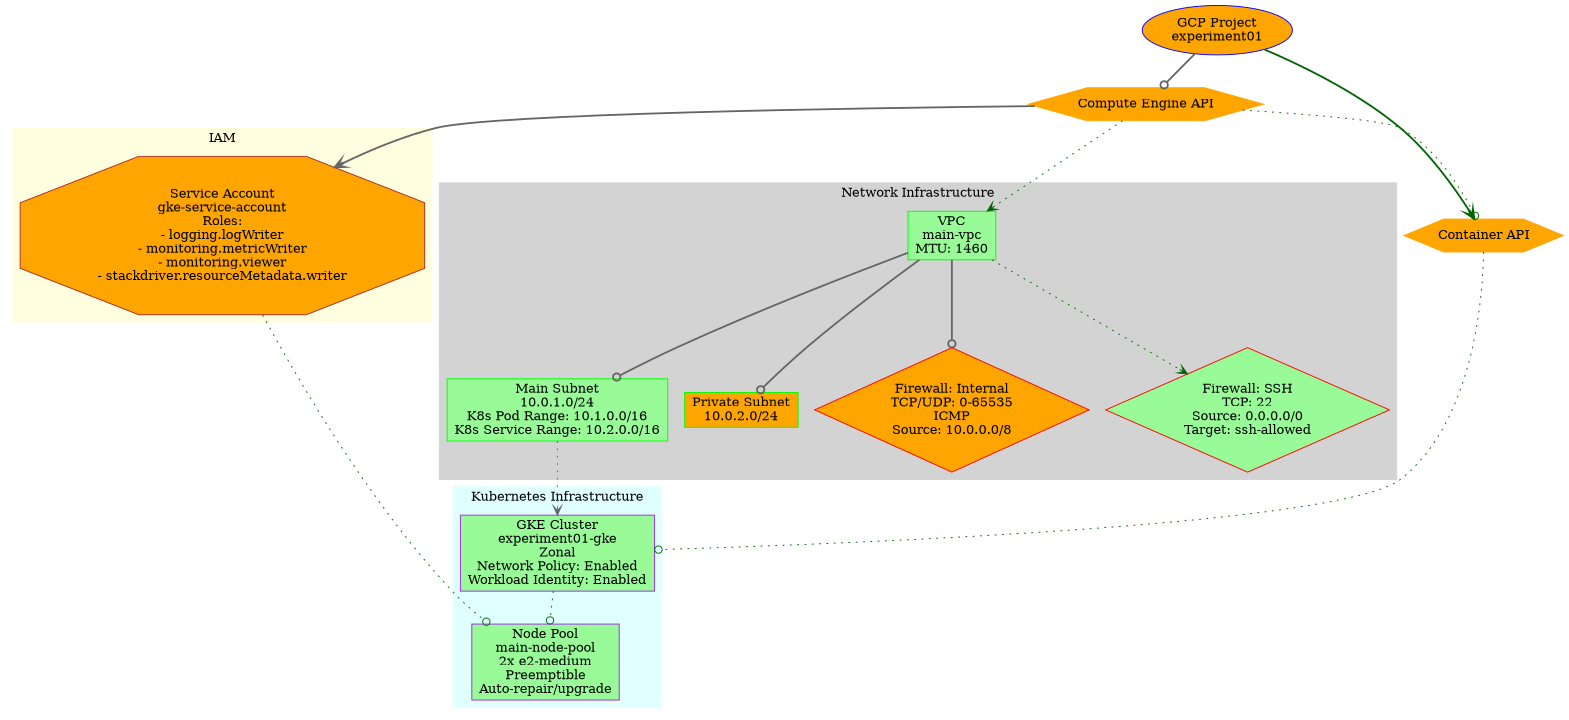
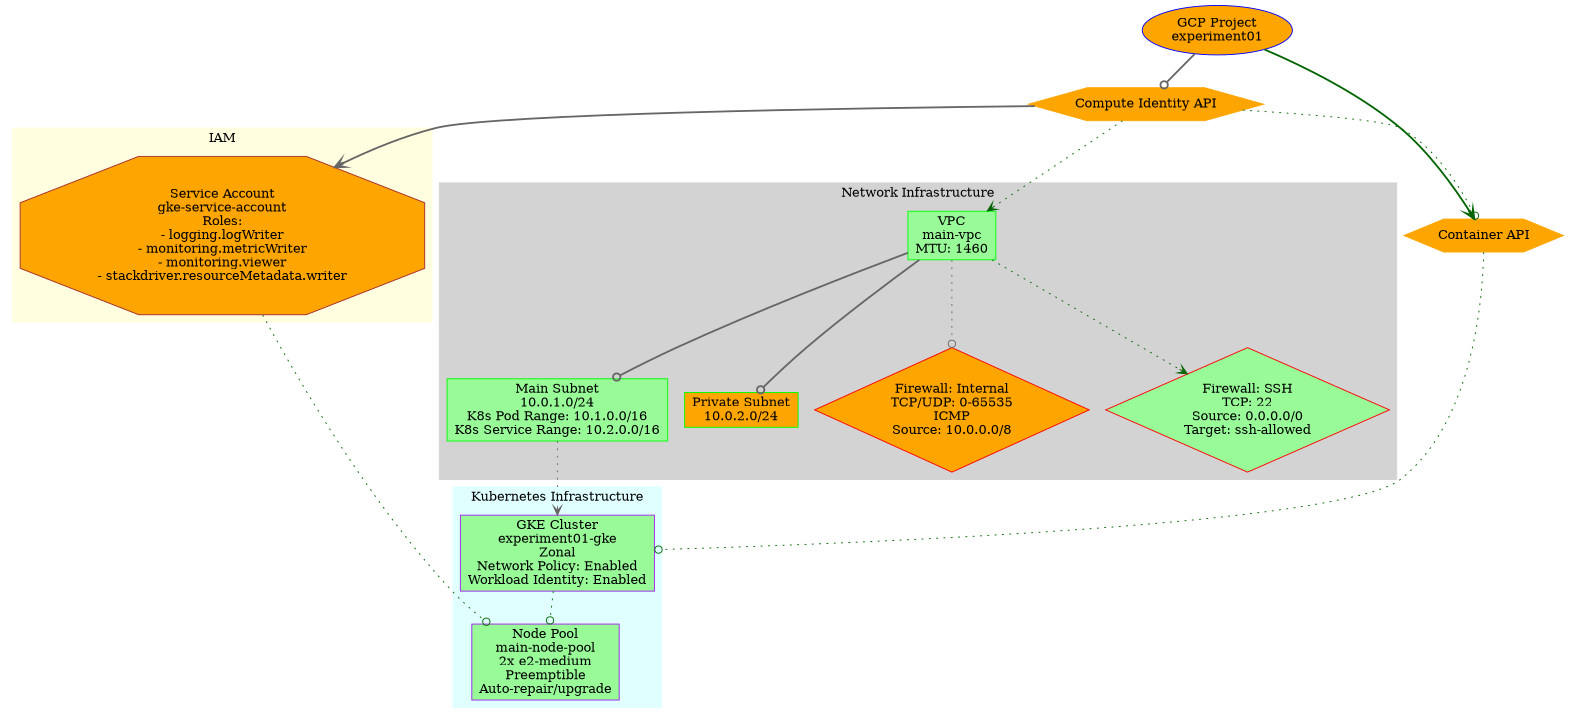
(1146, 104) -> (1146, 104)
(952, 300) -> (952, 300)
